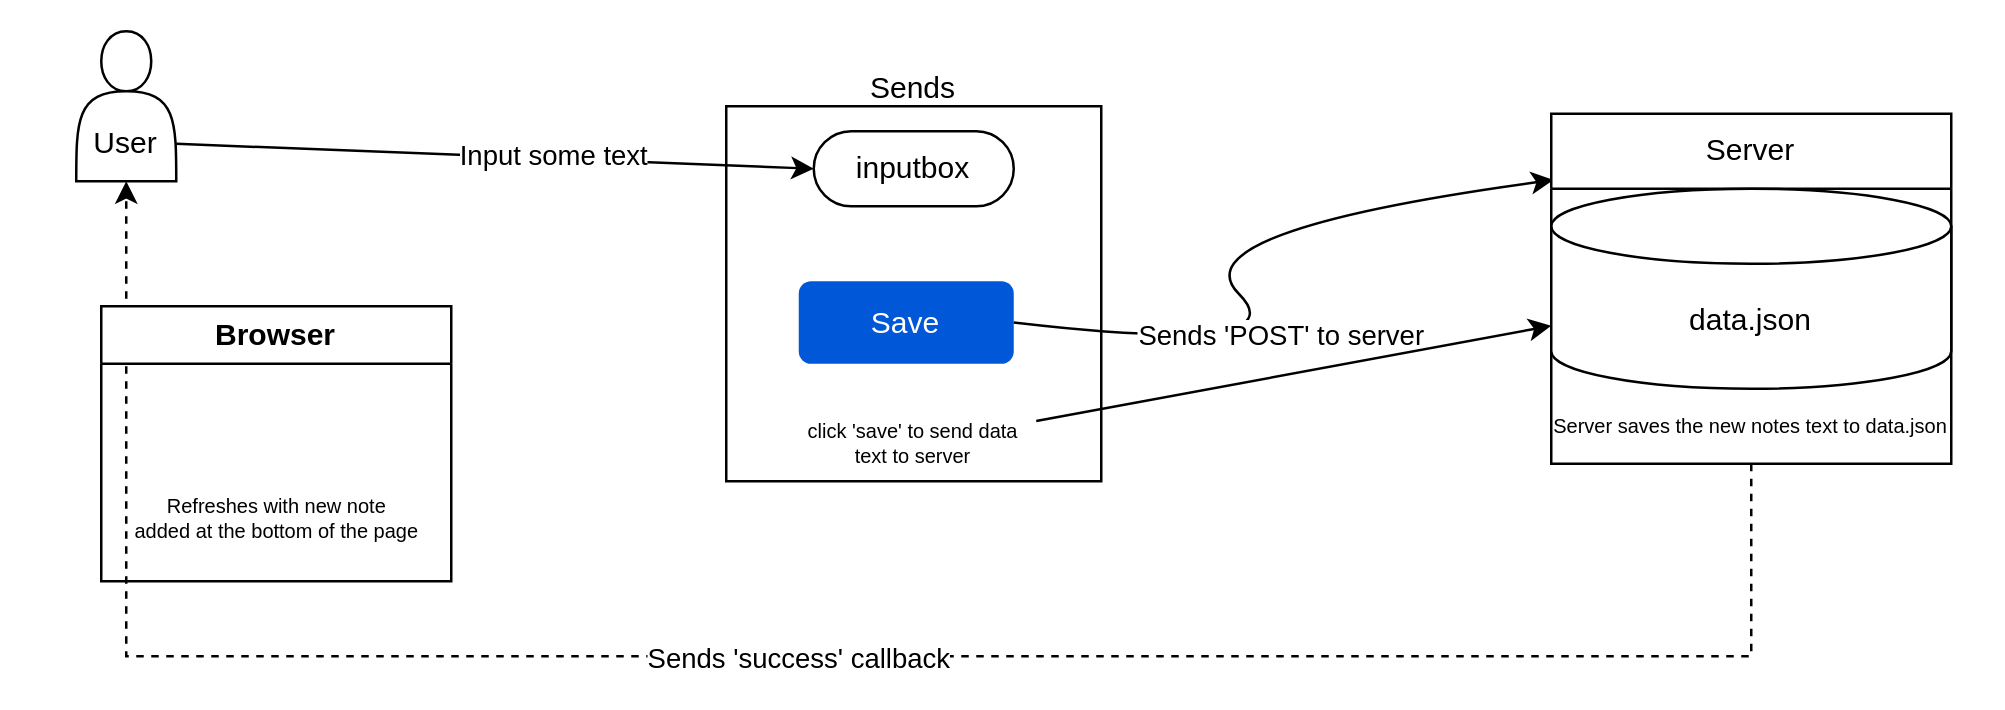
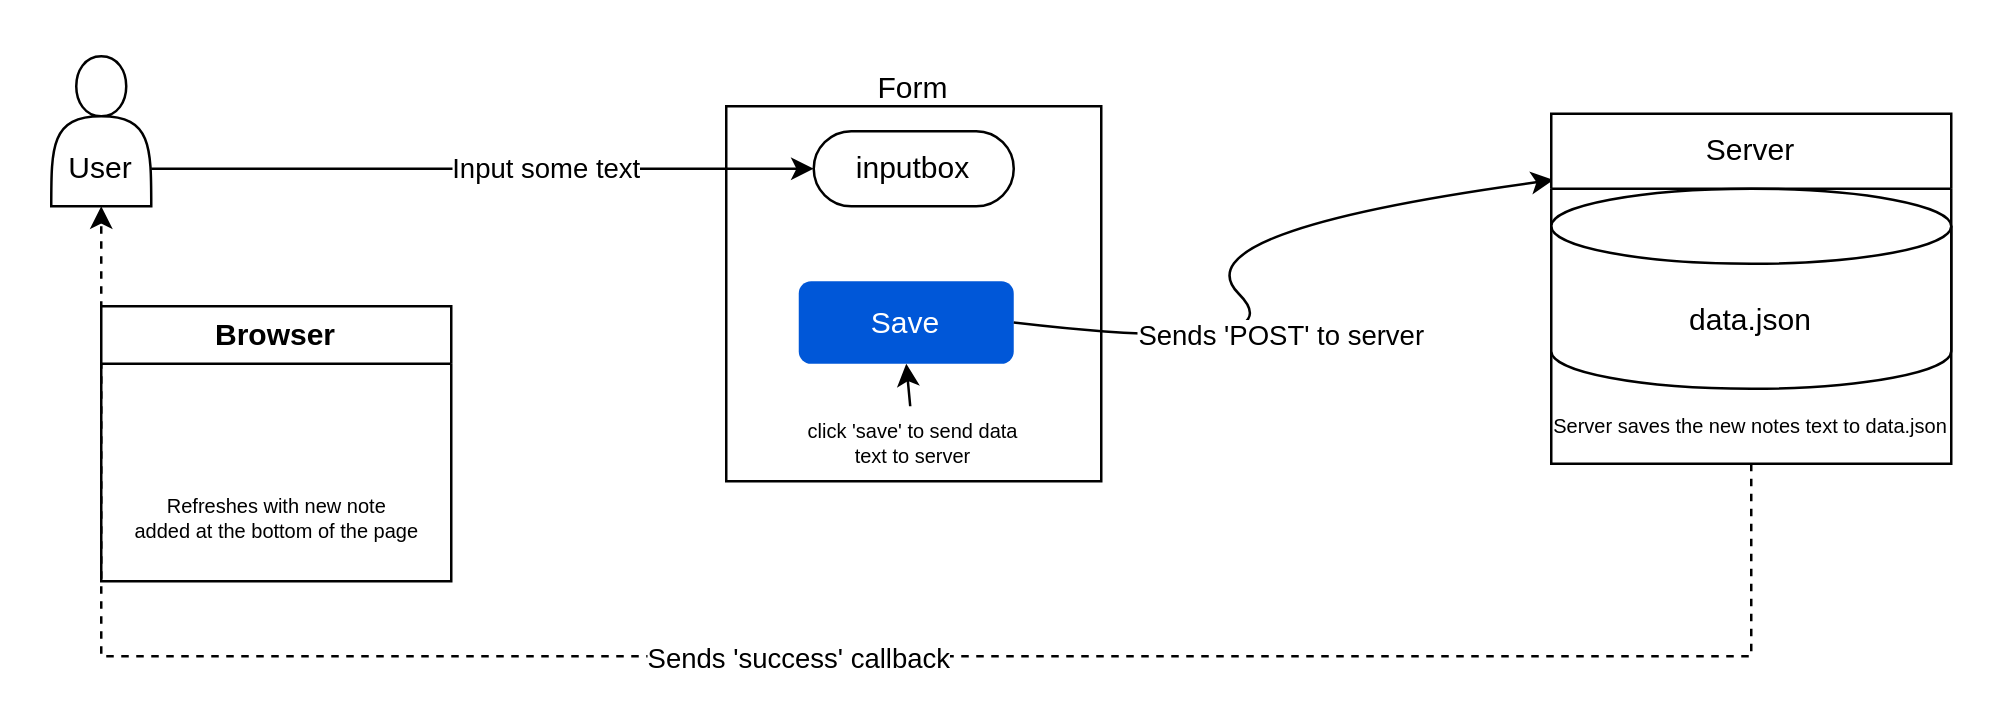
(914, 89) -> (914, 89)
(126, 106) -> (101, 131)
(1285, 375) -> (909, 393)
